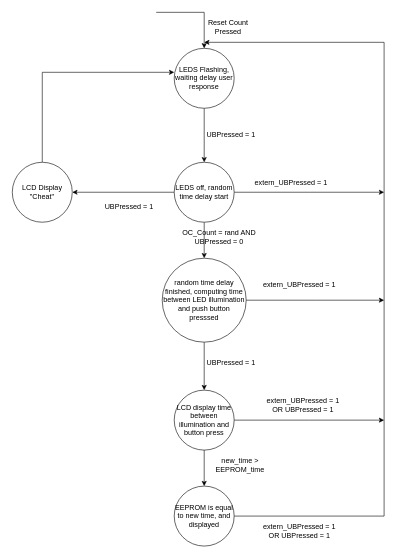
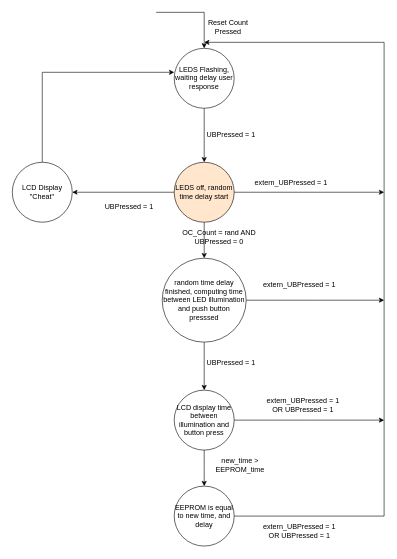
(204, 192) -> (204, 192)
(204, 516) -> (204, 516)
